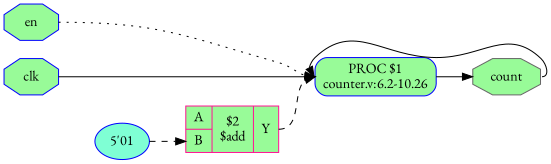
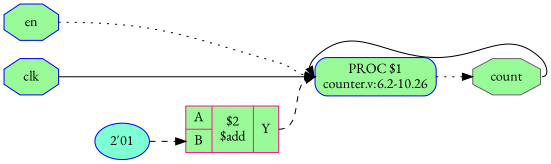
(449, 77) -> (449, 77)
(122, 141) -> (122, 141)
